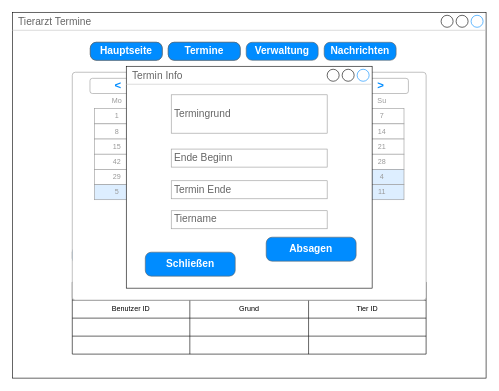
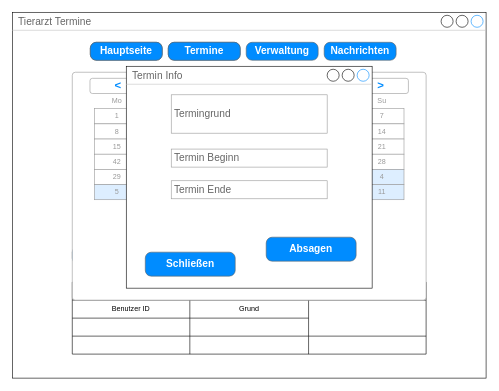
(203, 158) -> (207, 158)
(249, 220) -> none
(368, 309) -> none
